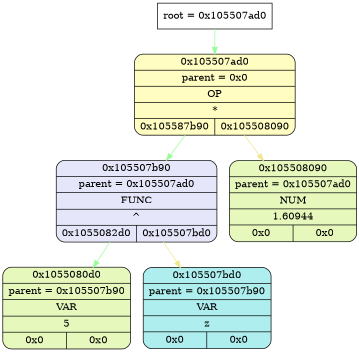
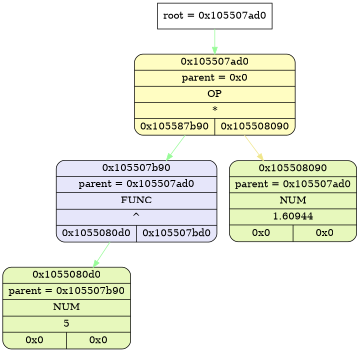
(96, 233) -> (96, 233)
(67, 307) -> (67, 307)
(207, 308) -> none
